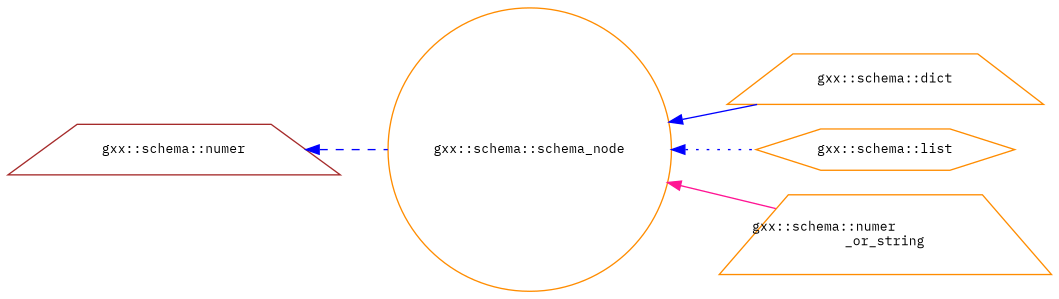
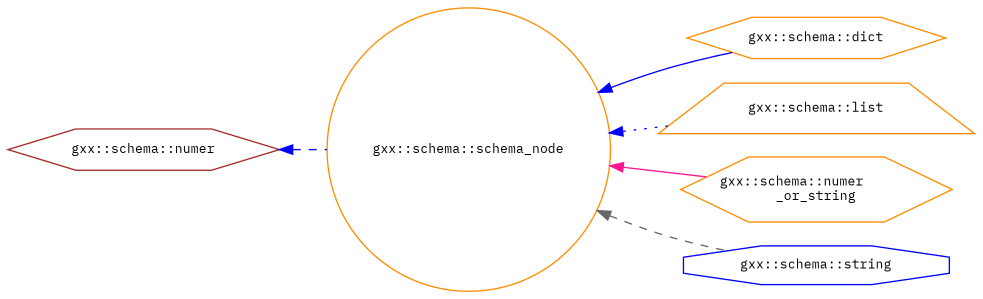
(885, 79) -> (816, 38)
(174, 150) -> (144, 150)
(885, 150) -> (816, 108)
(885, 235) -> (816, 189)
none -> (816, 265)
